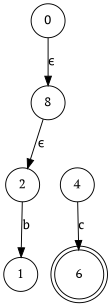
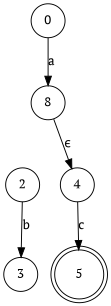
(51, 62) -> (51, 62)
(37, 139) -> (61, 139)
(21, 274) -> (21, 274)
(79, 274) -> (79, 274)
